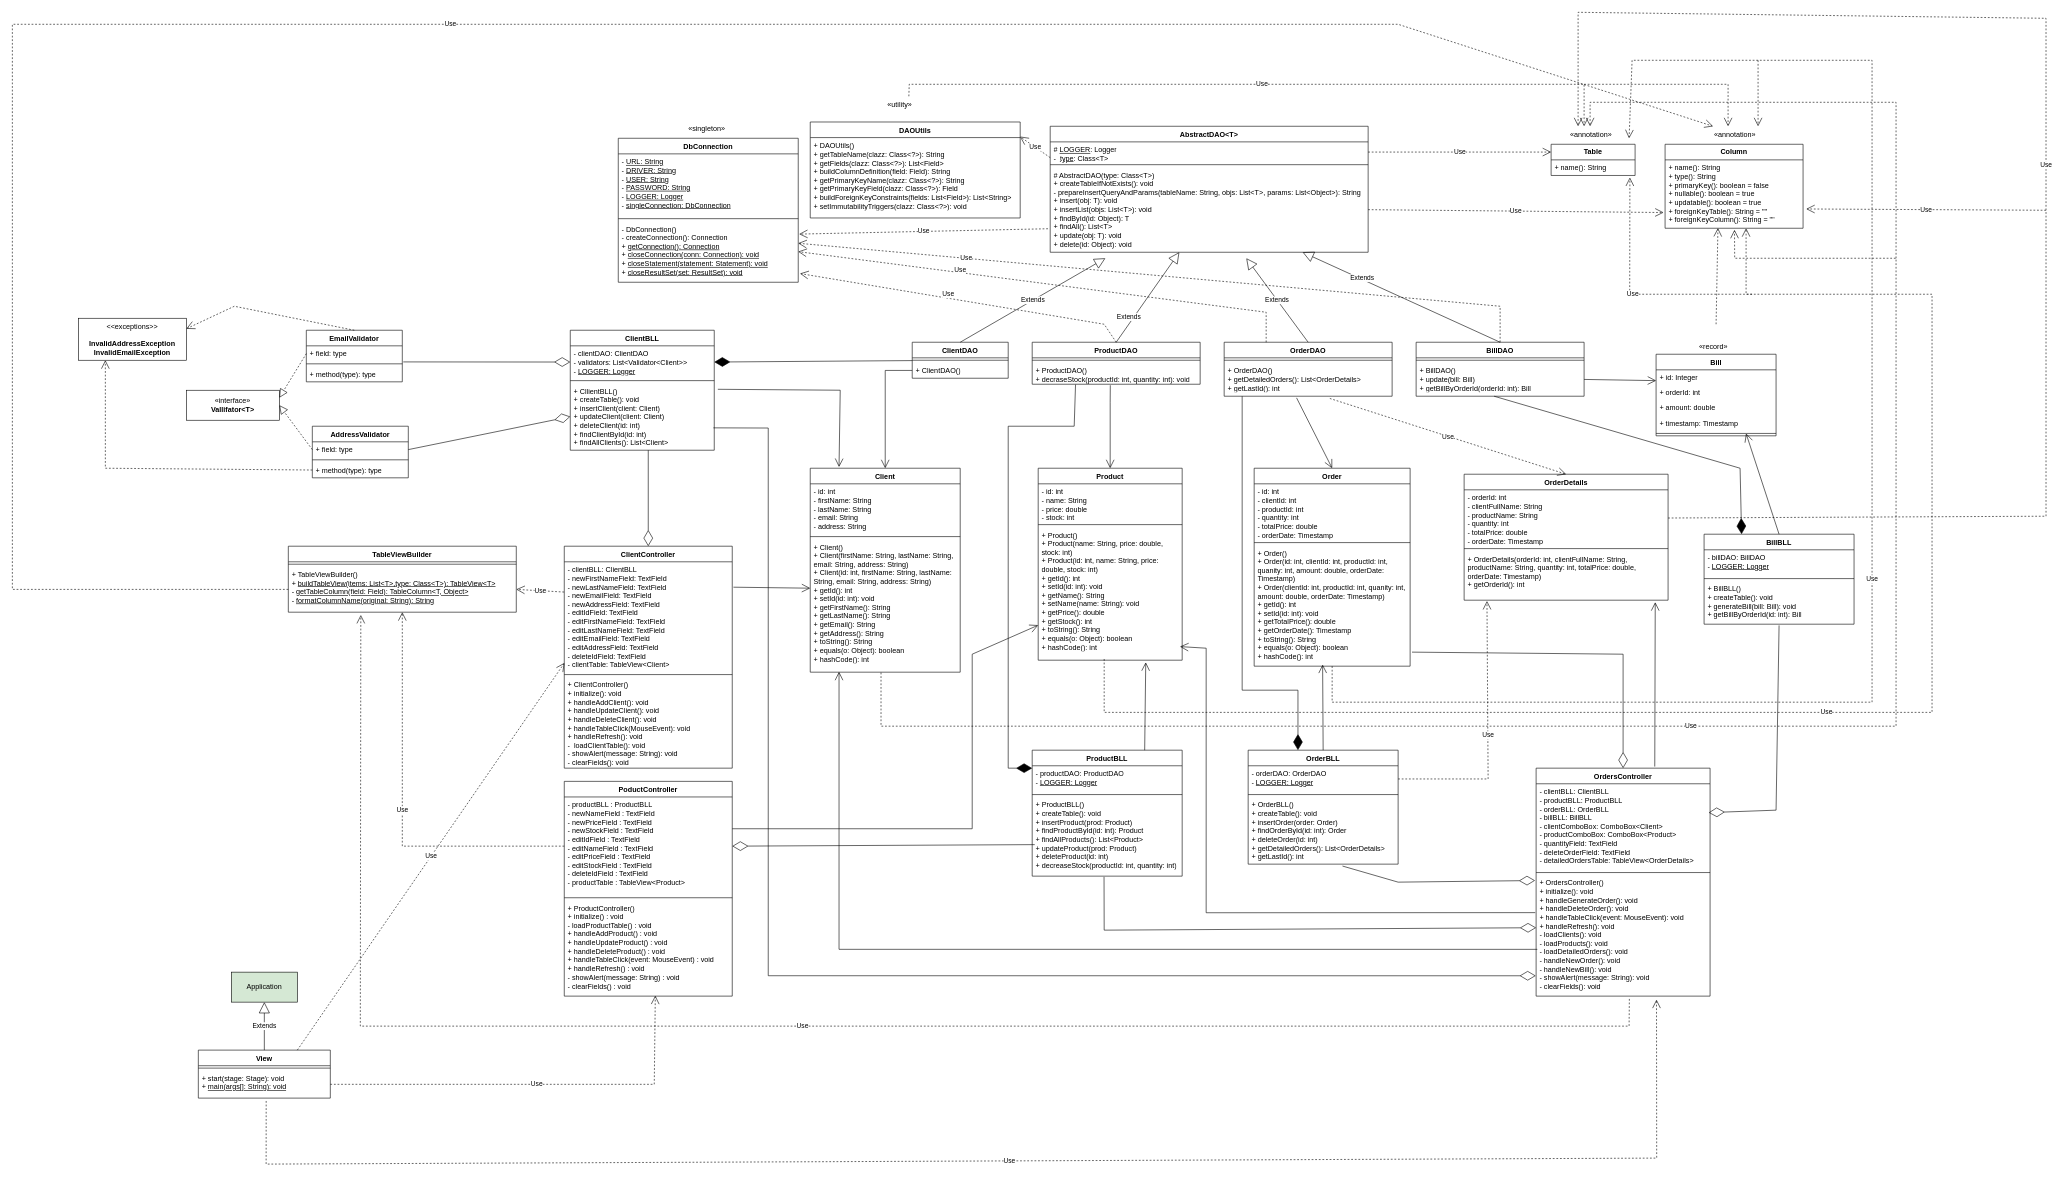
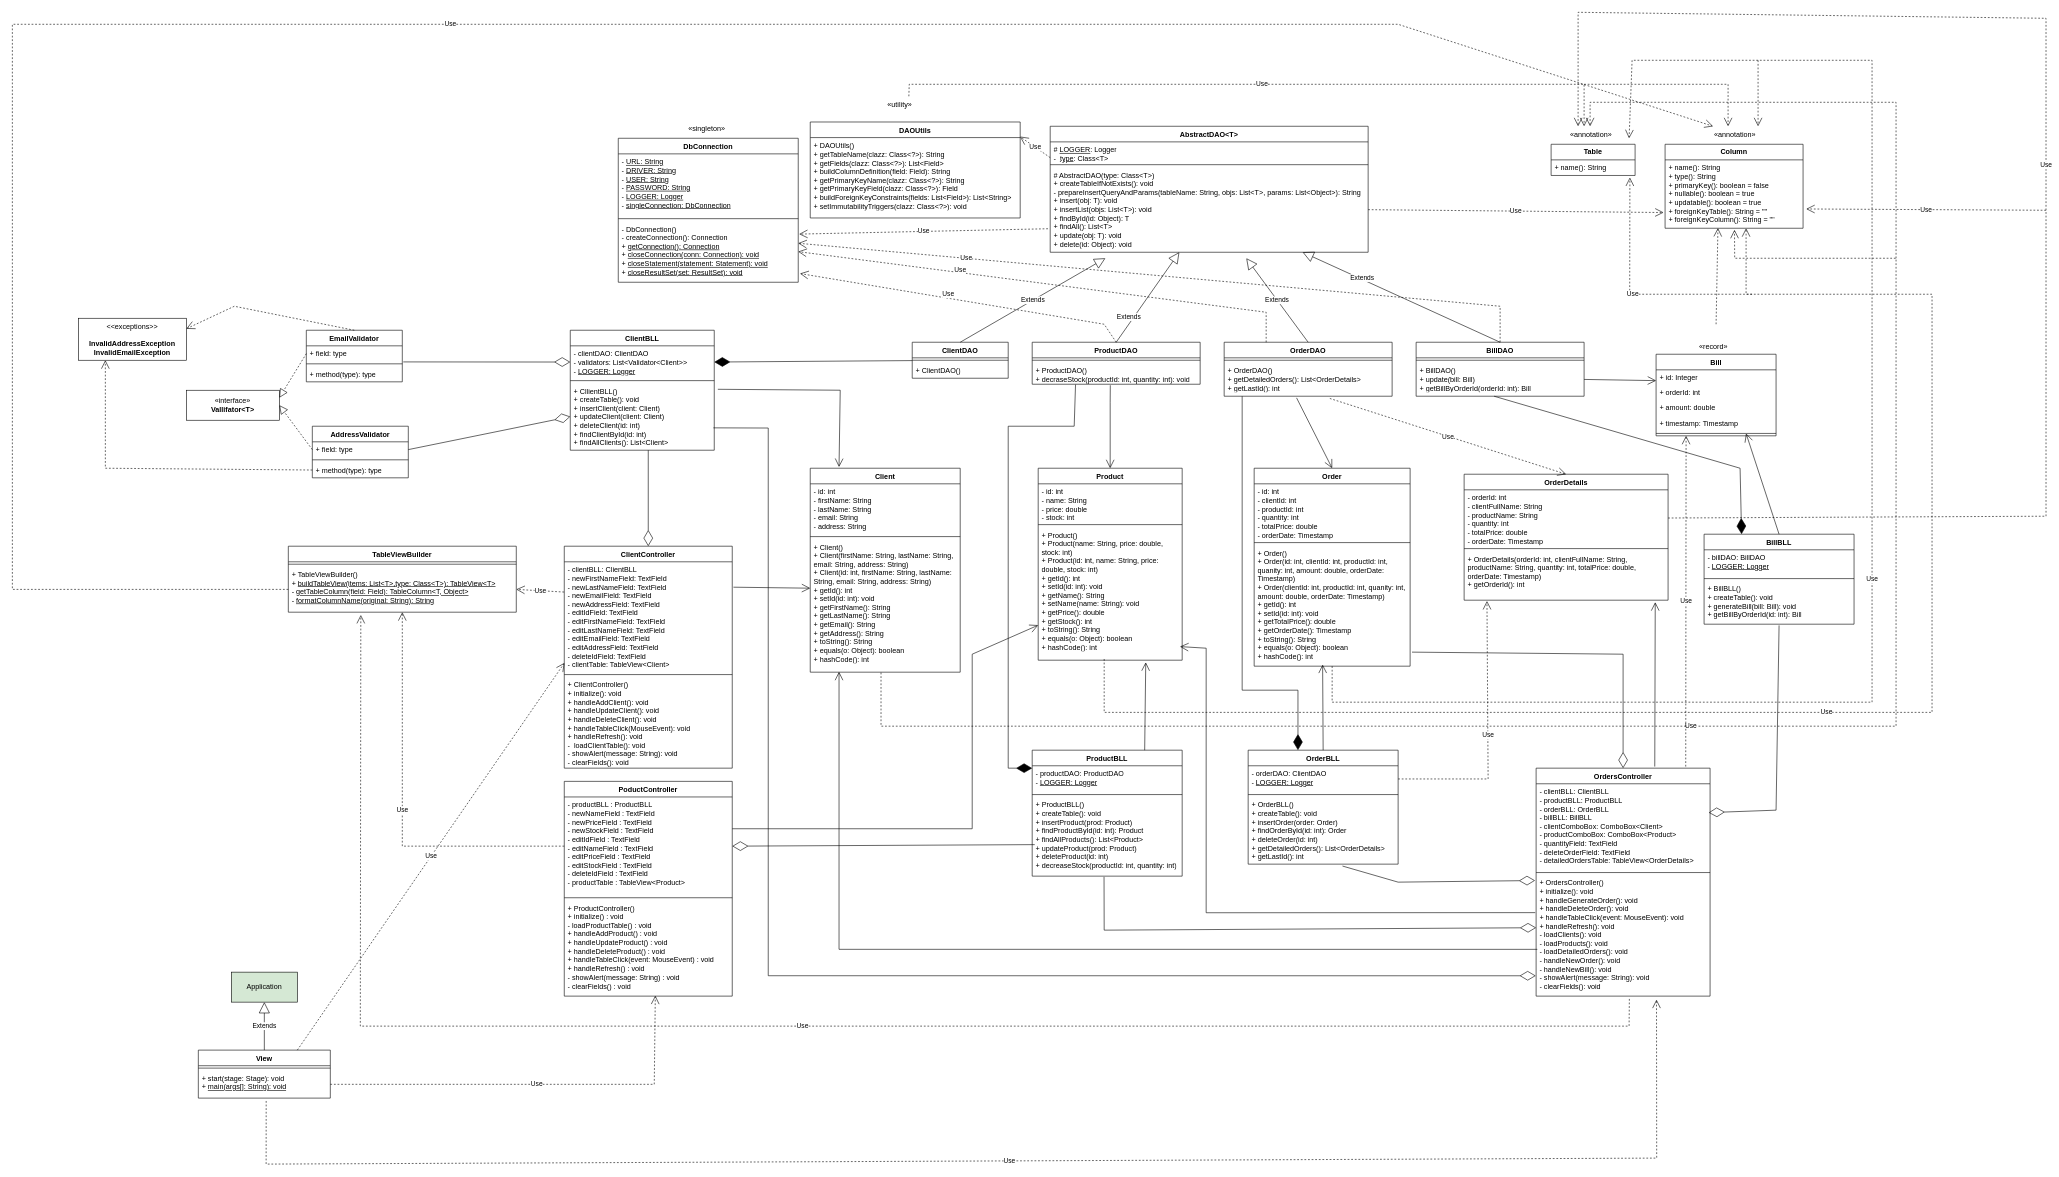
(1459, 152) -> none
(885, 406) -> none
none -> (1686, 678)
(1289, 779) -> (1290, 779)
